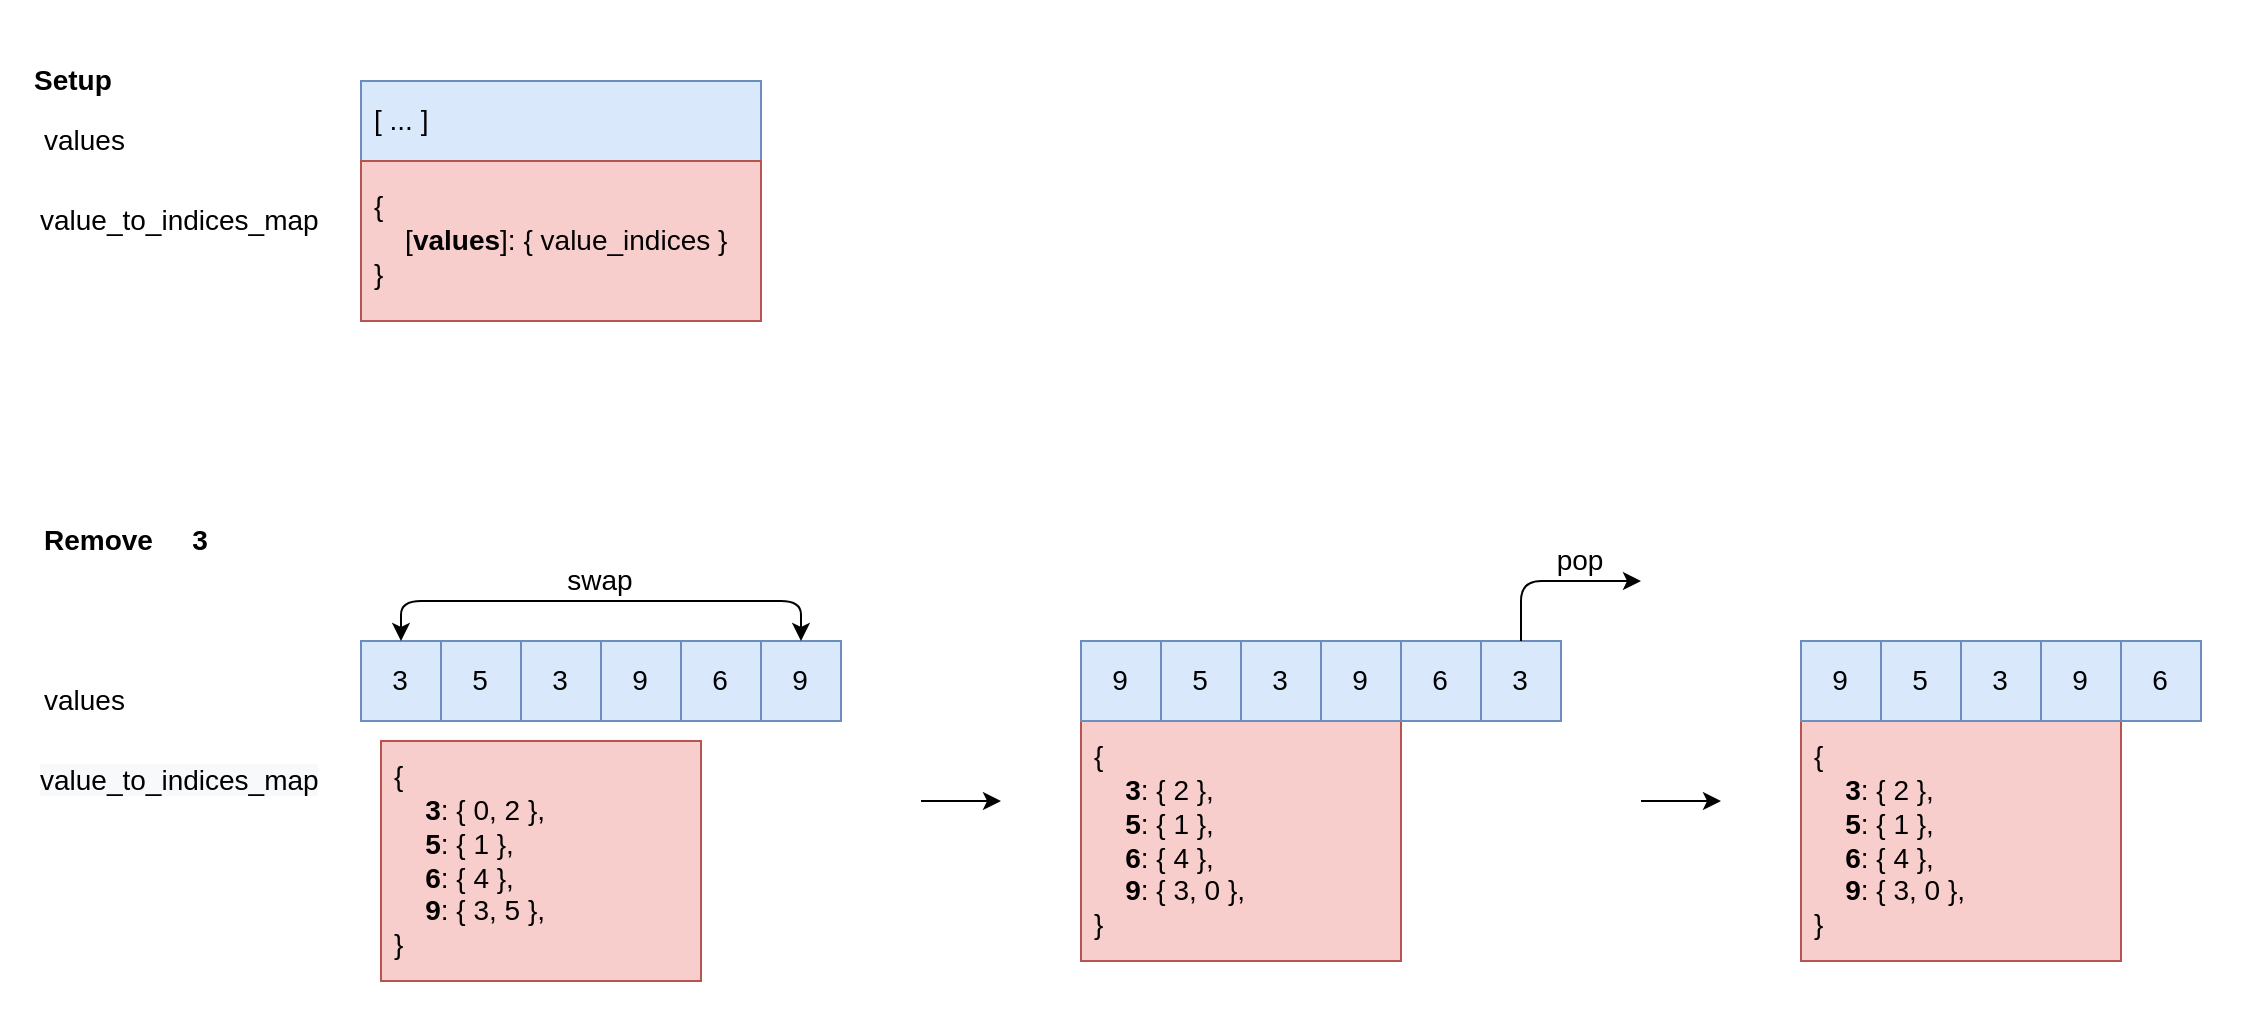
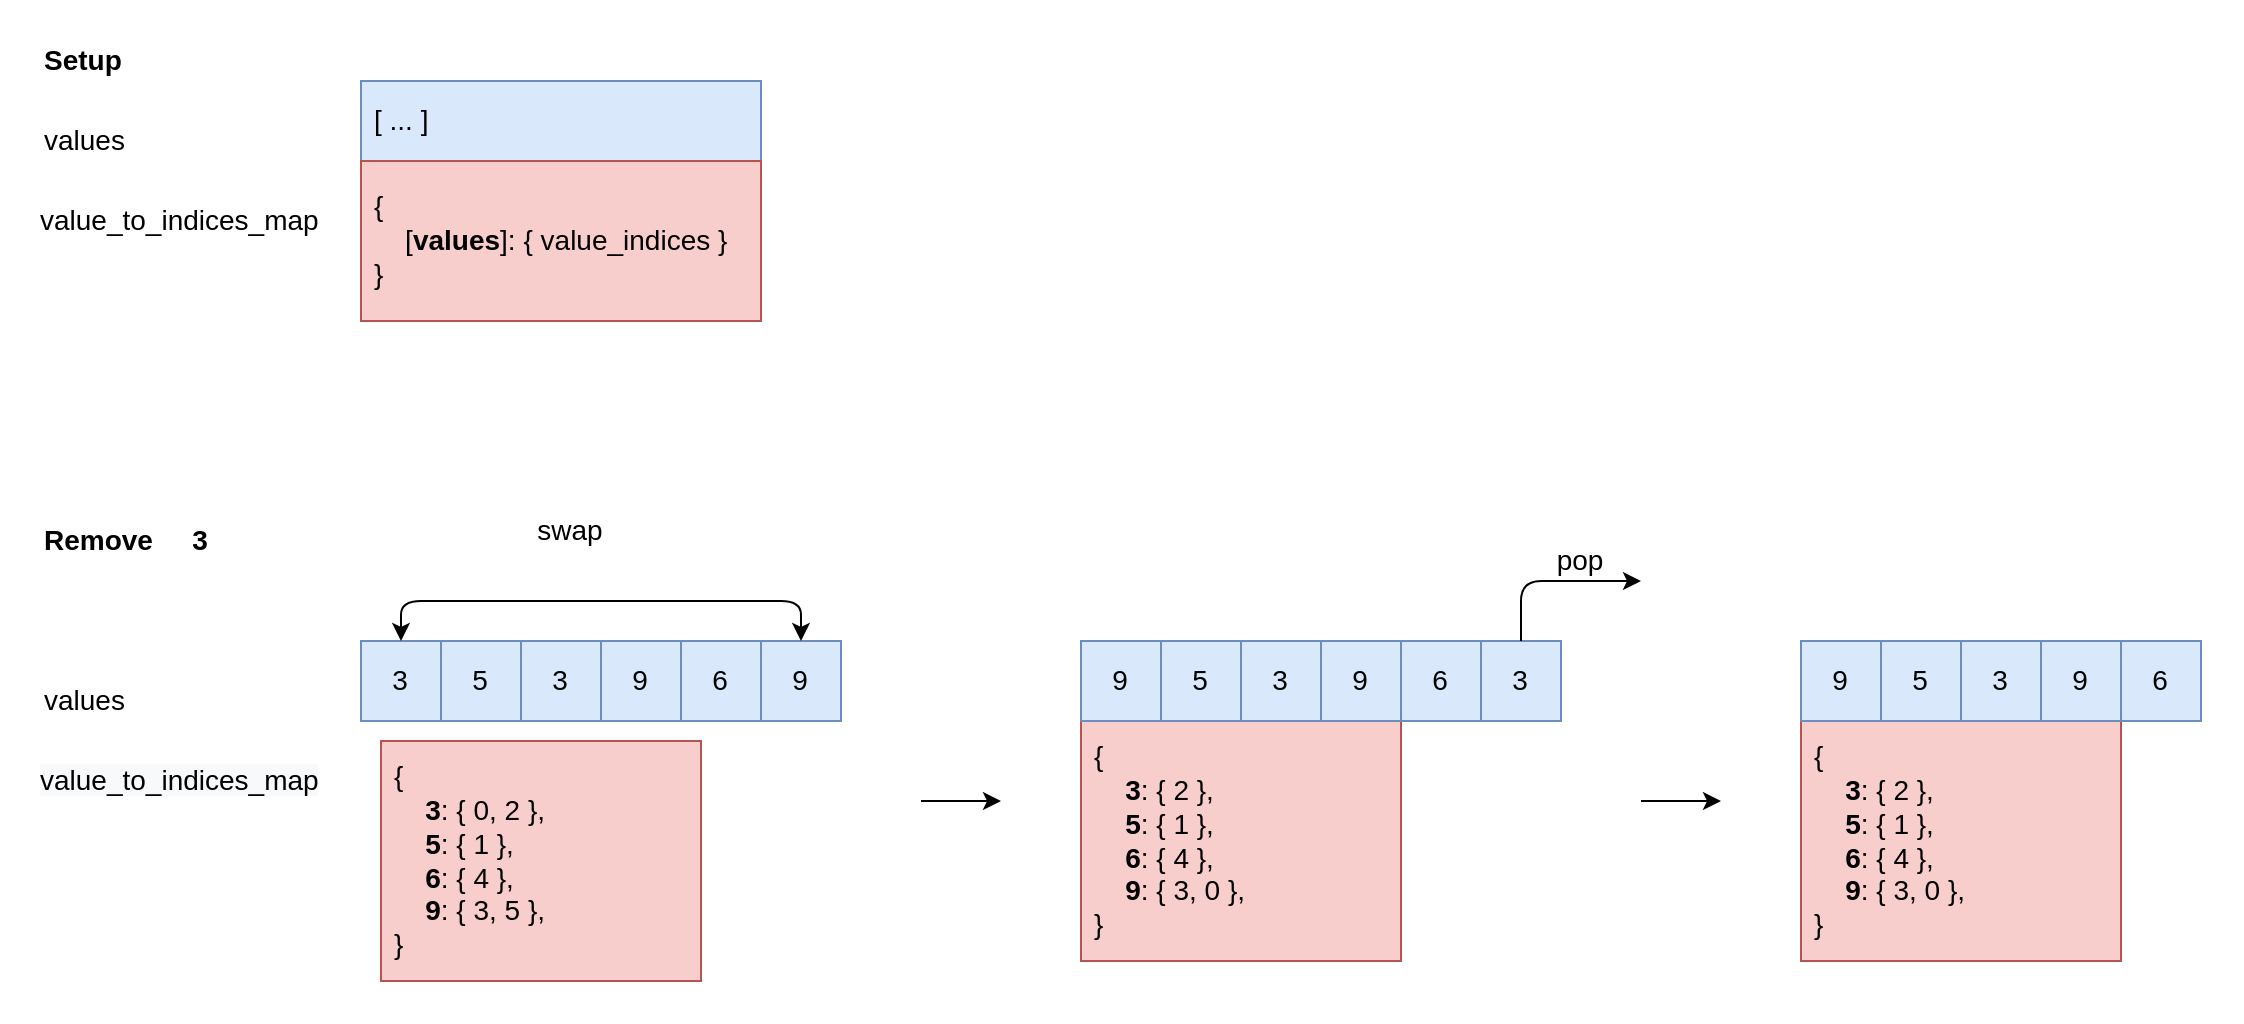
(111, 81) -> (121, 61)
(601, 581) -> (571, 531)
